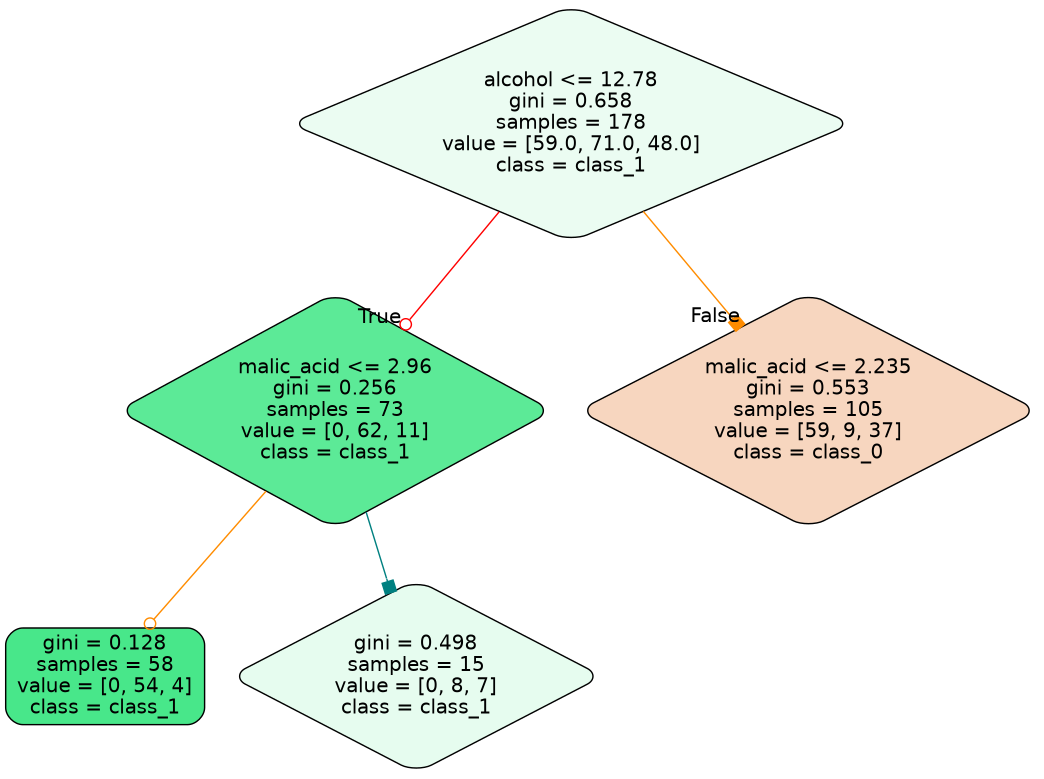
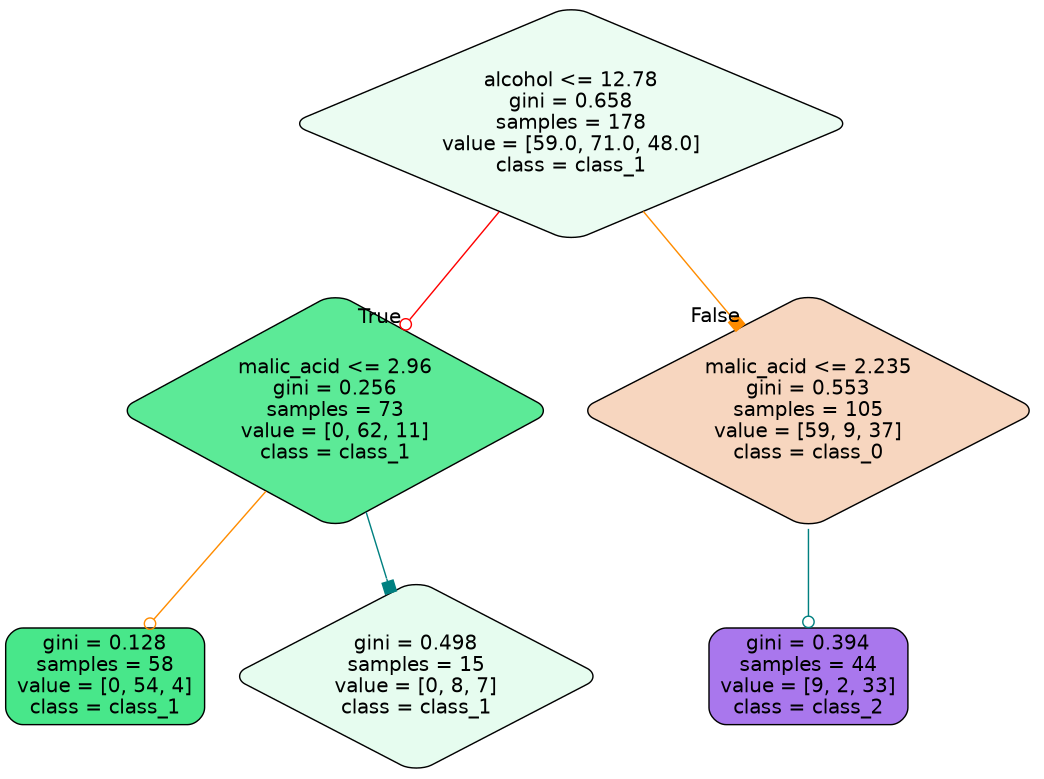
none -> (808, 676)
